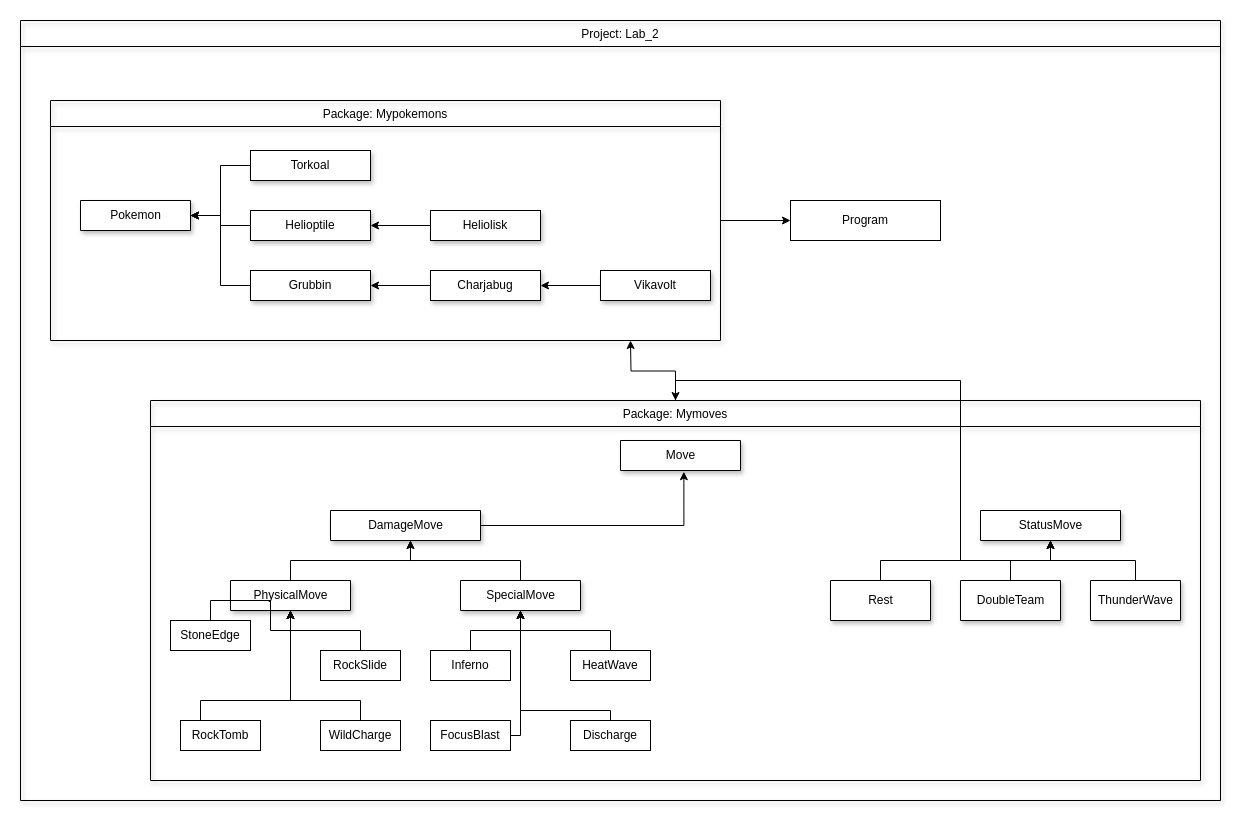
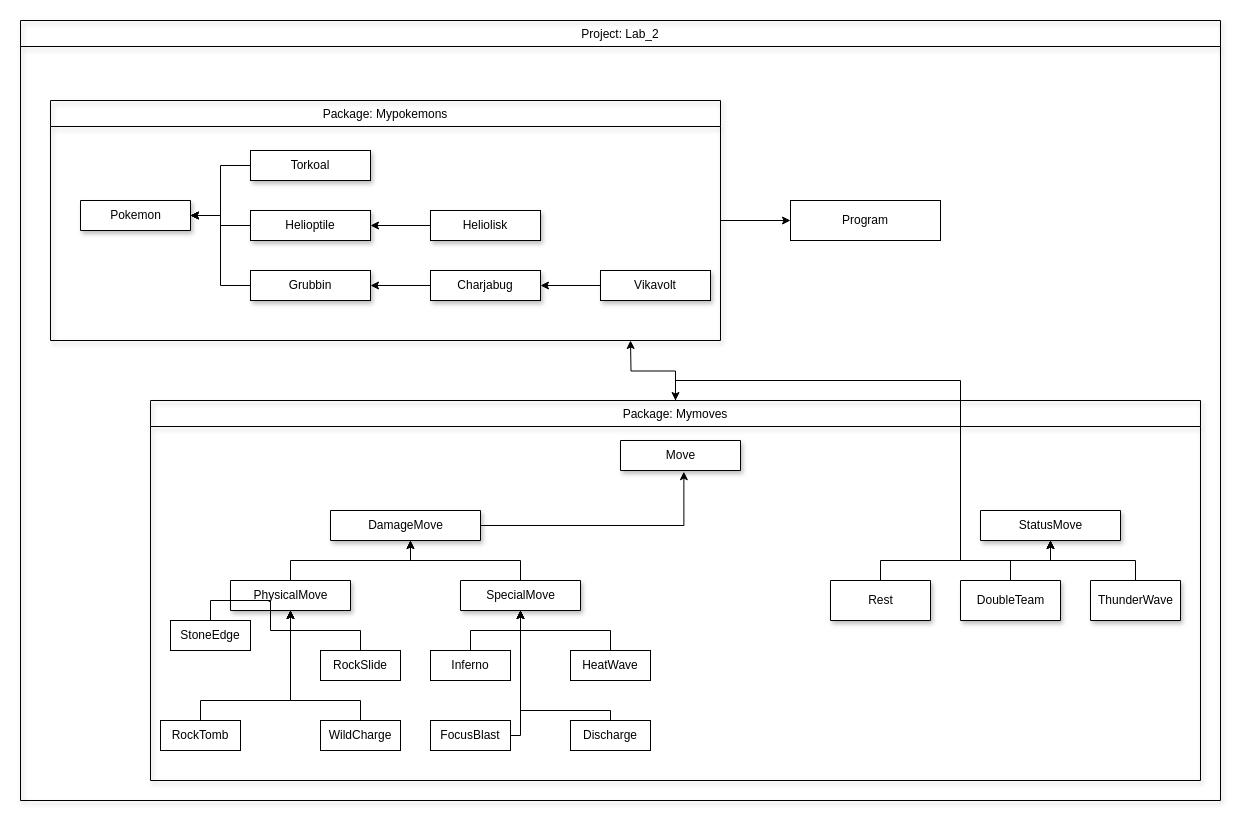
(221, 736) -> (201, 736)
